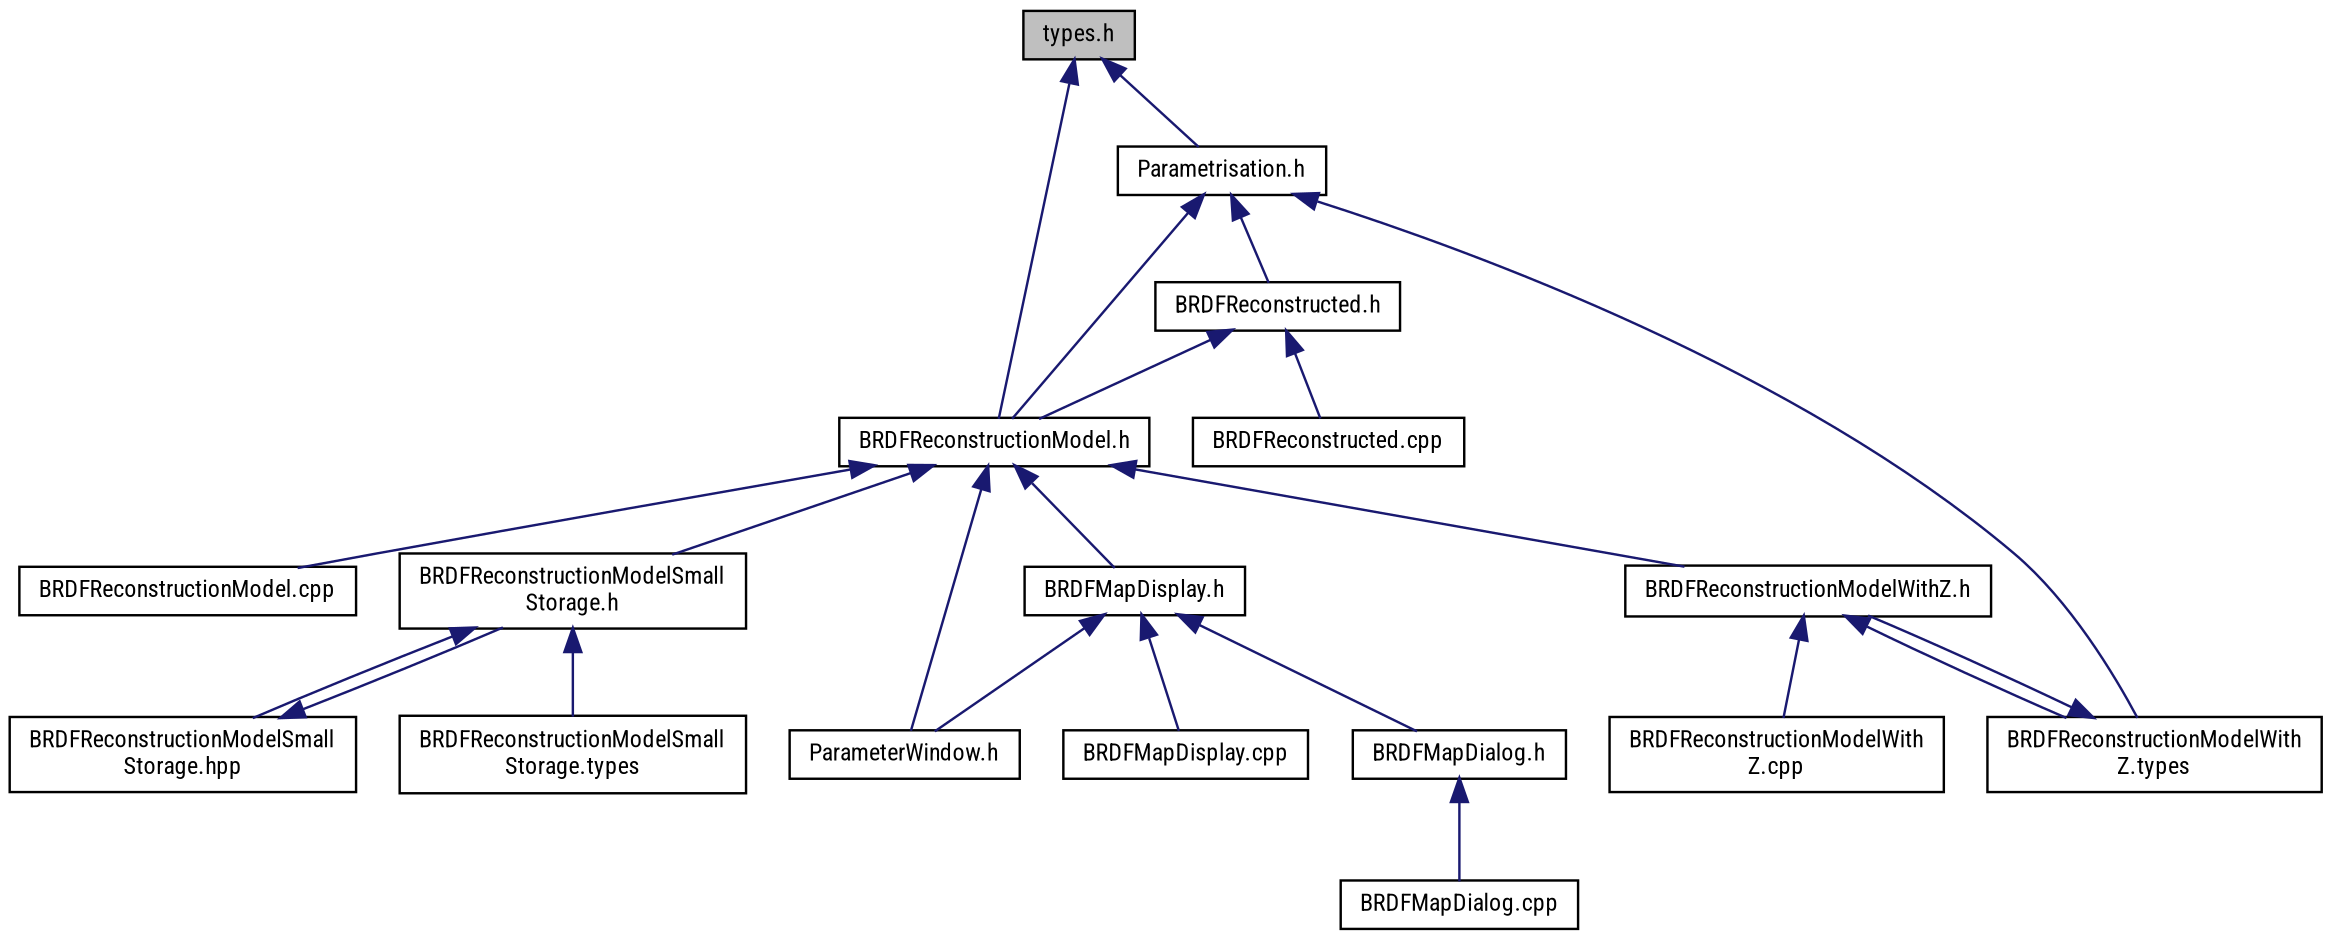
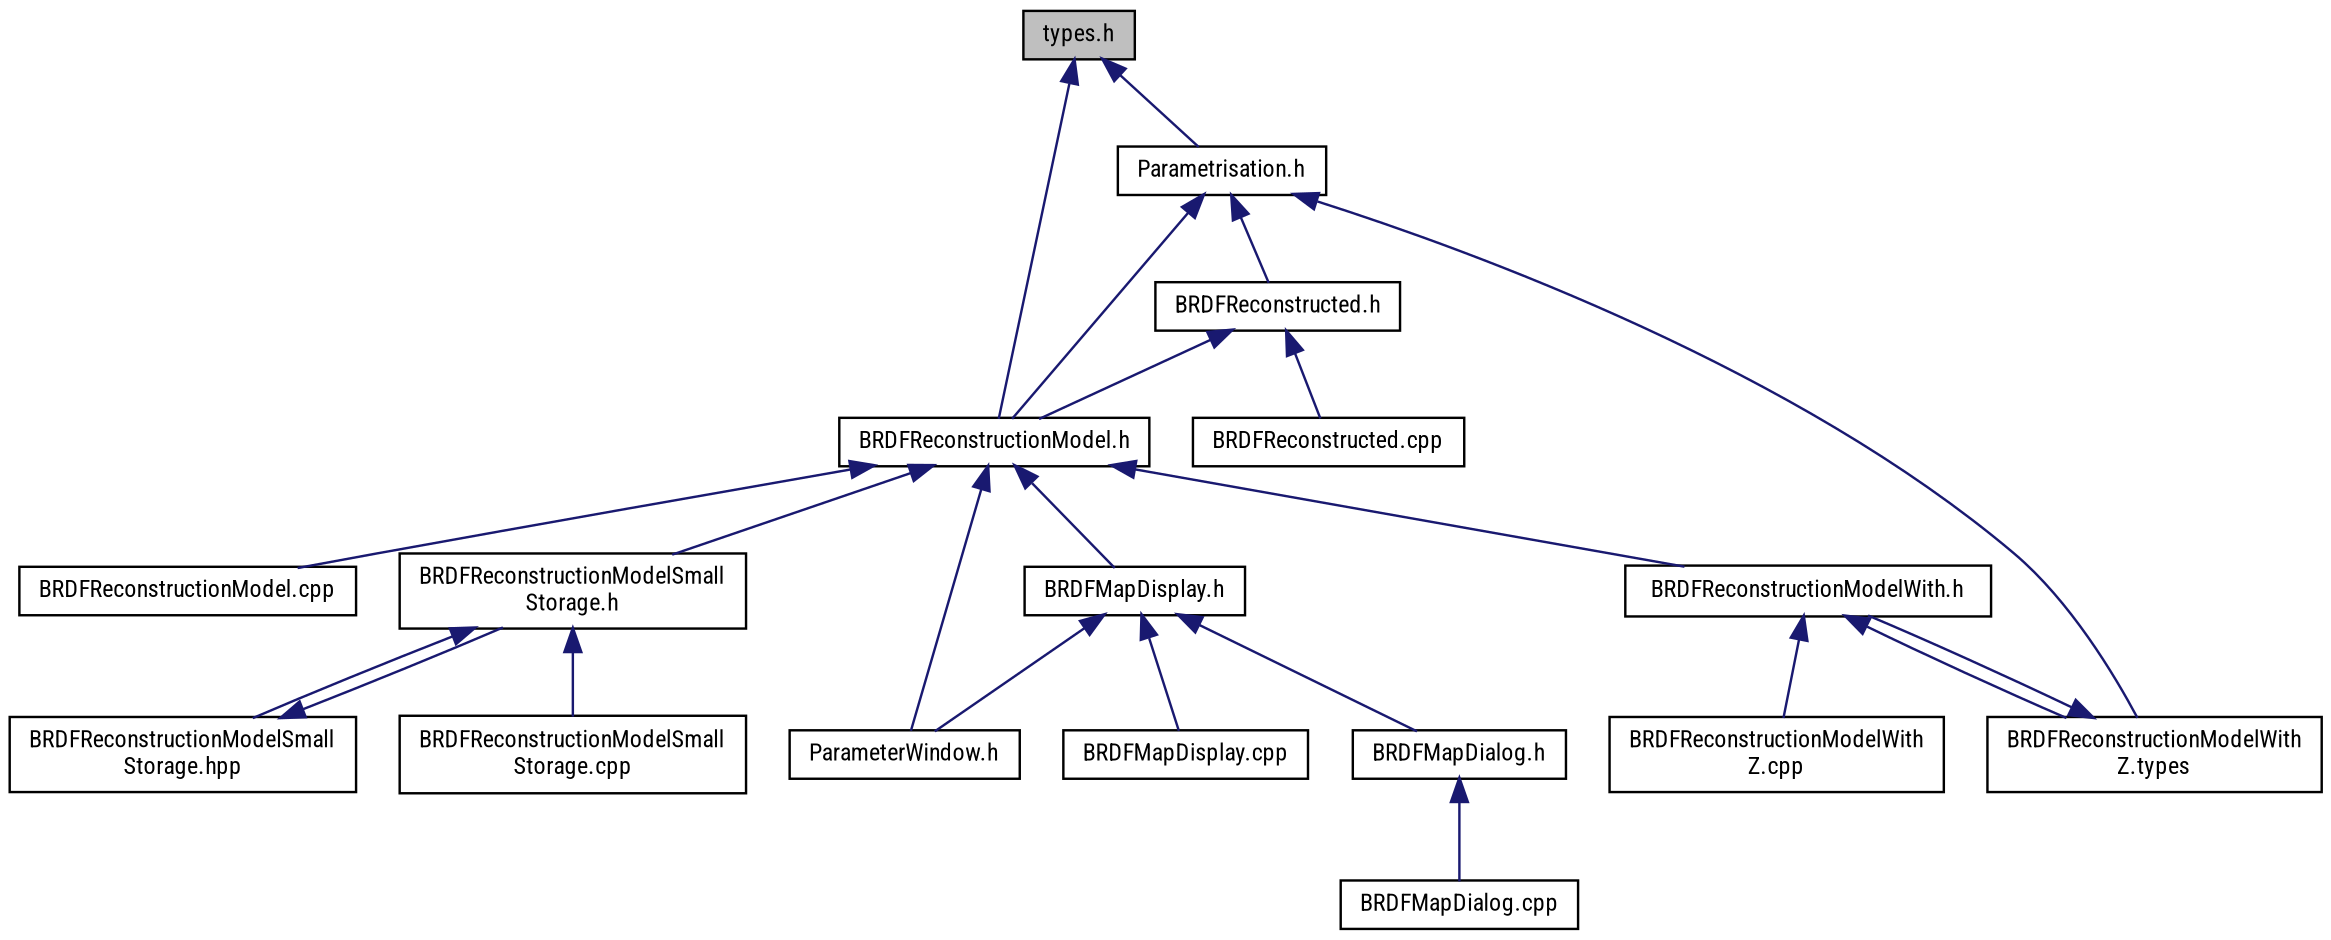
(1808, 591) -> (1808, 591)
(573, 755) -> (573, 755)
